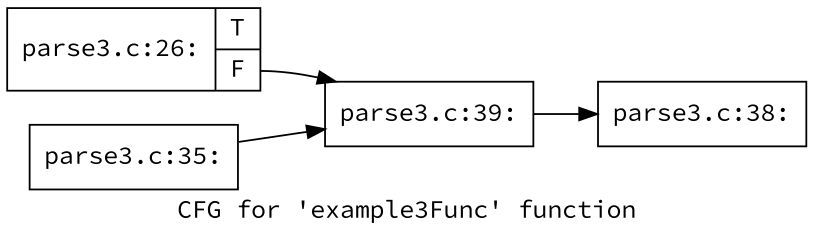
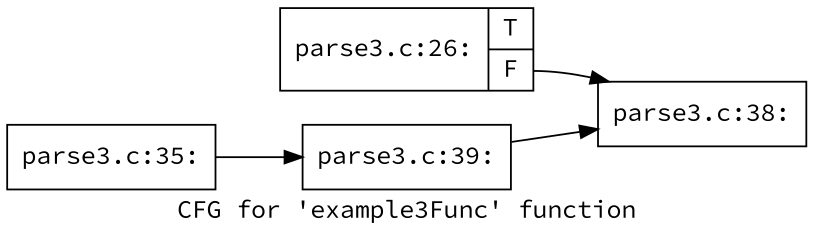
(289, 73) -> (562, 73)
